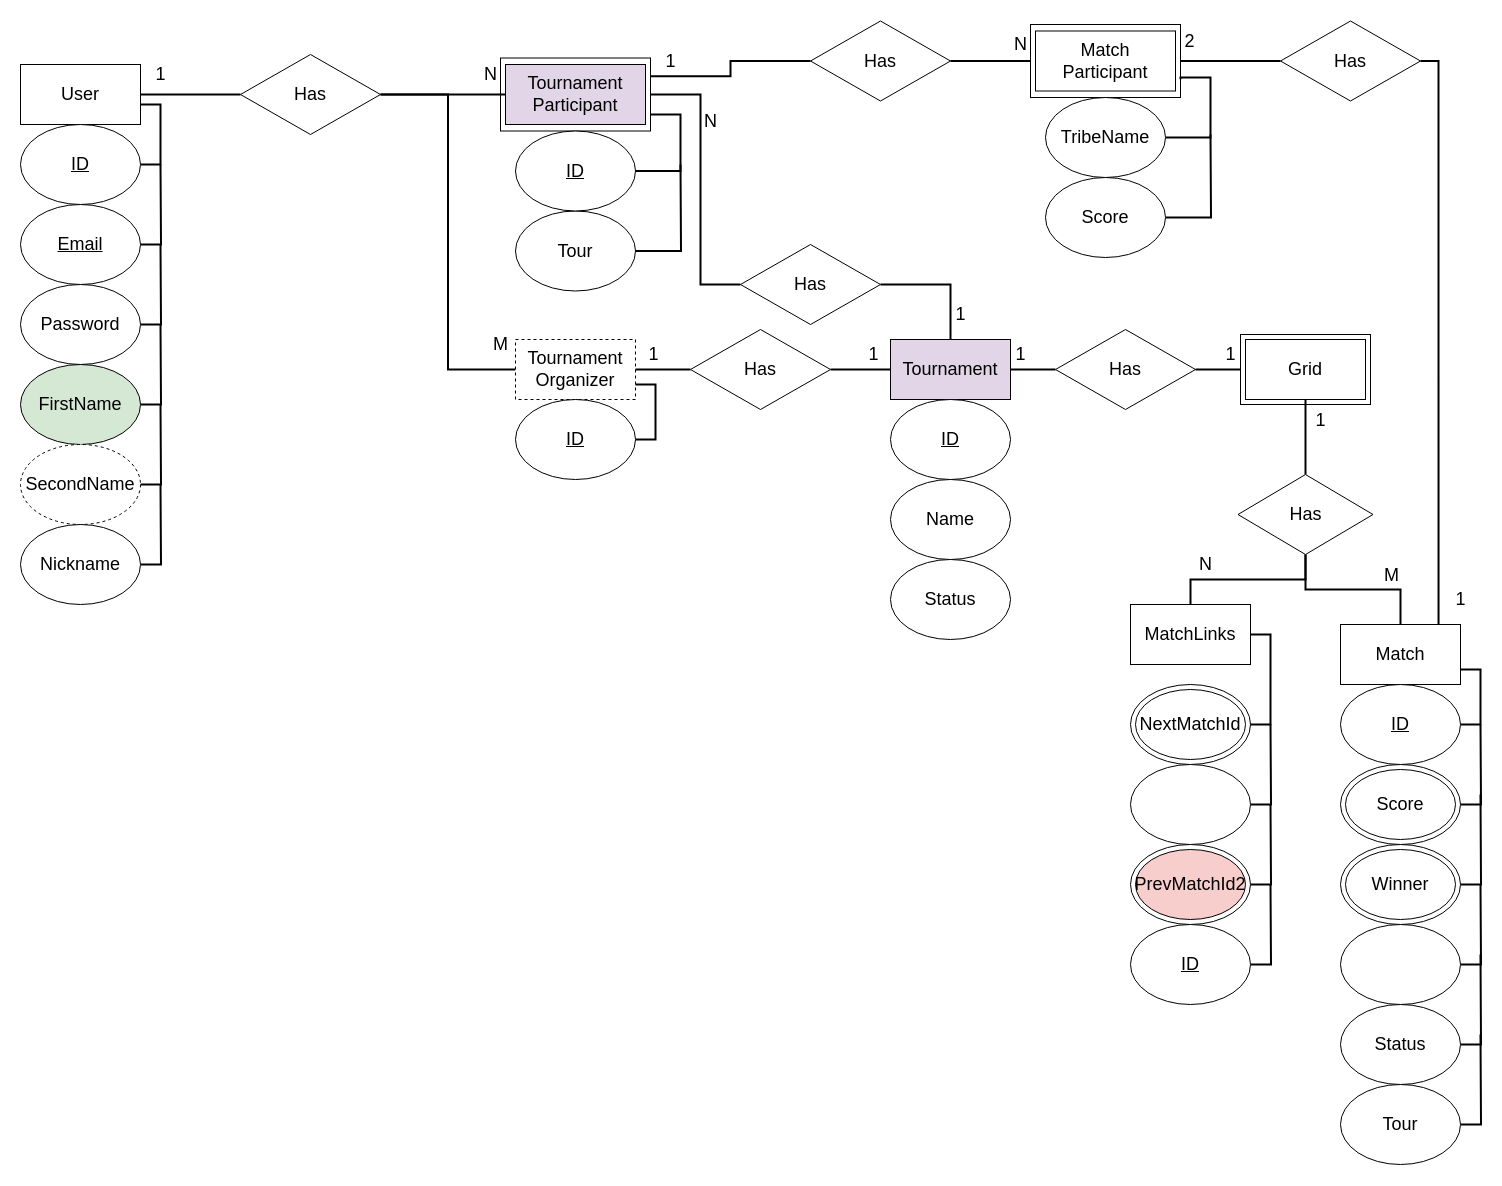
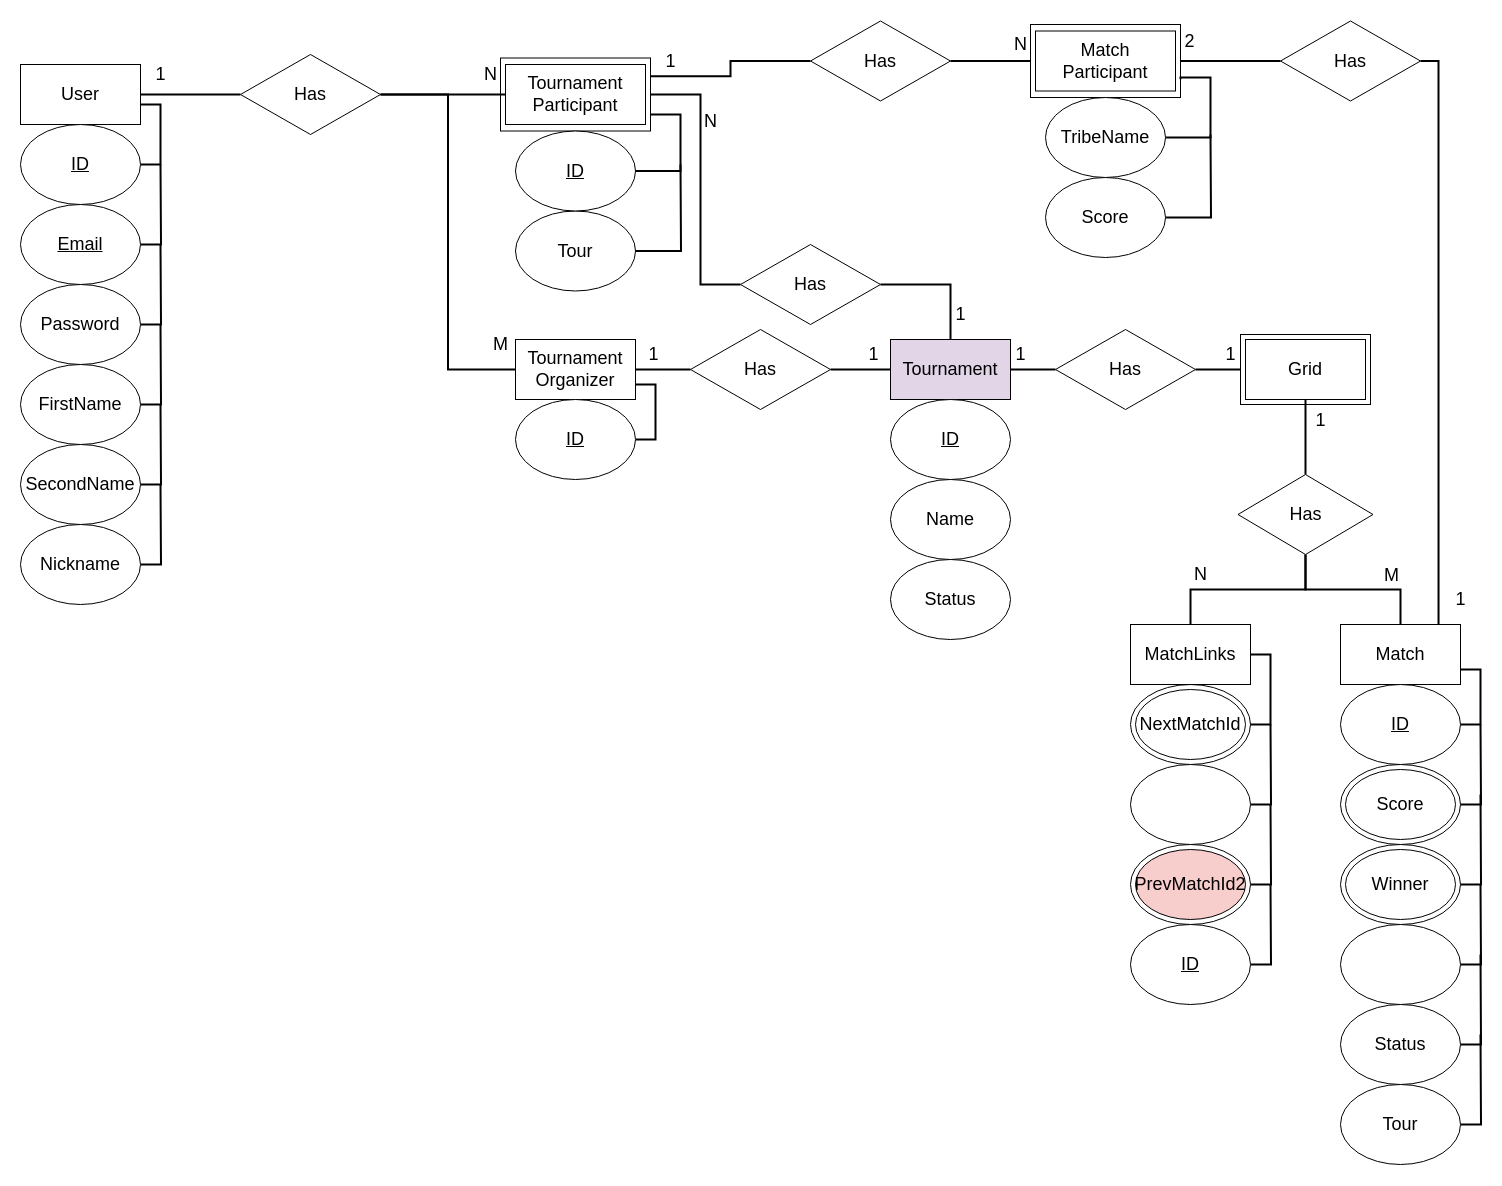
(576, 95) -> (576, 95)
(576, 370) -> (576, 370)
(81, 405) -> (81, 405)
(81, 485) -> (81, 485)
(1191, 635) -> (1191, 655)
